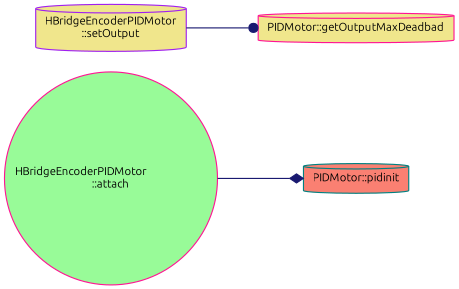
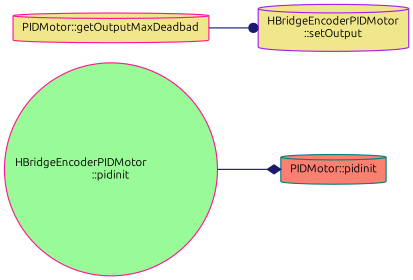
(217, 28) -> (229, 28)
(111, 178) -> (111, 169)
